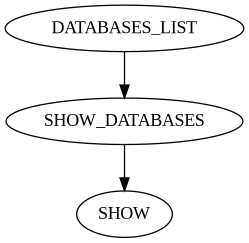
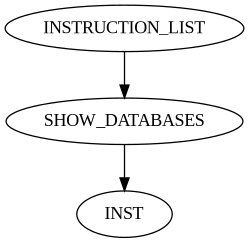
(125, 28) -> (125, 28)
(125, 214) -> (125, 214)
